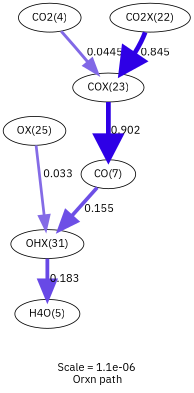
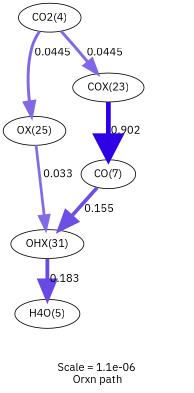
(150, 18) -> none
none -> (29, 66)
